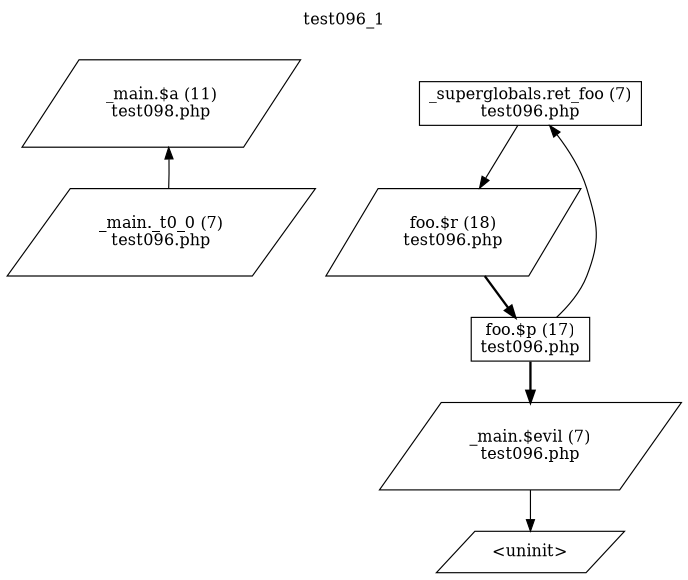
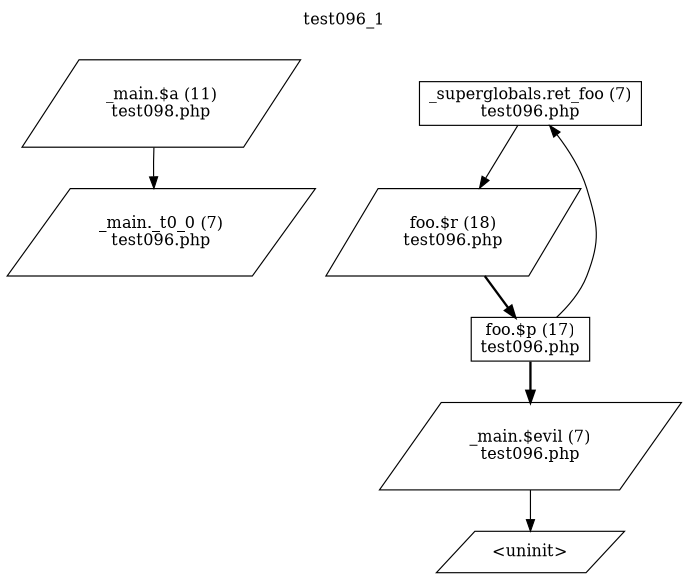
(169, 174) -> (154, 162)
